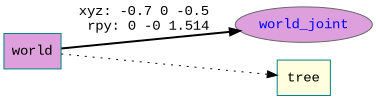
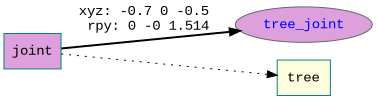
(304, 25) -> (304, 25)
(32, 51) -> (32, 51)
